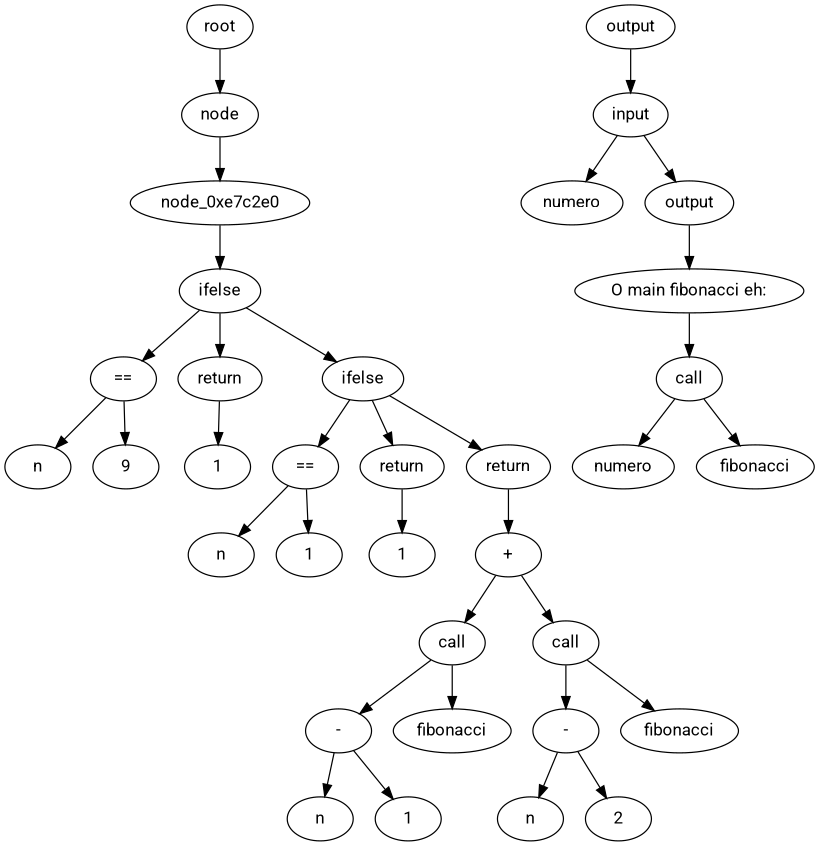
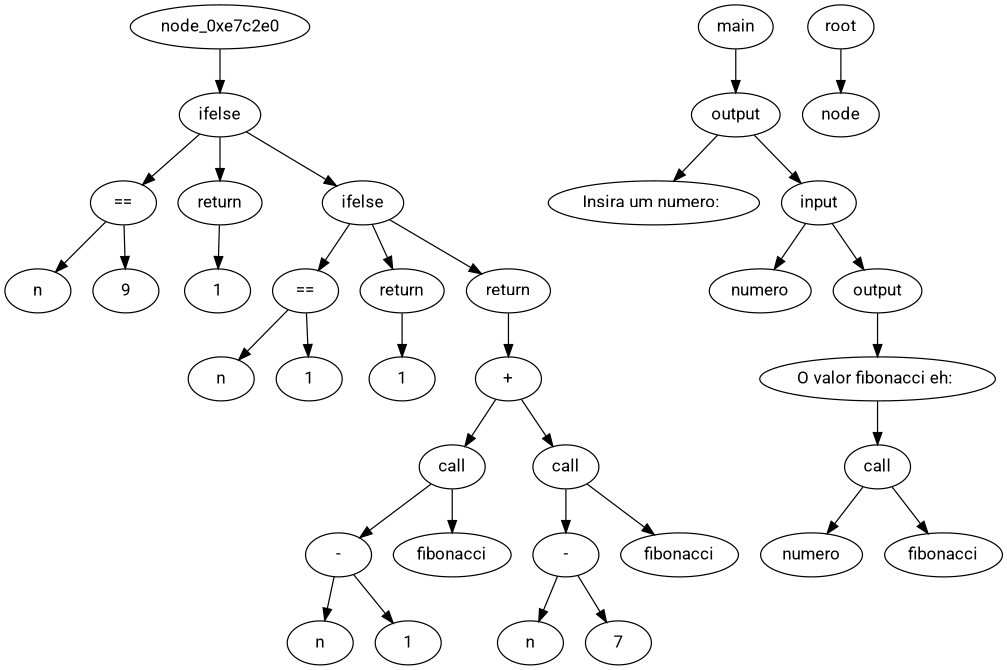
none -> (736, 27)
(220, 153) -> none
none -> (654, 203)
(689, 291) -> (878, 379)
(618, 819) -> (618, 643)
